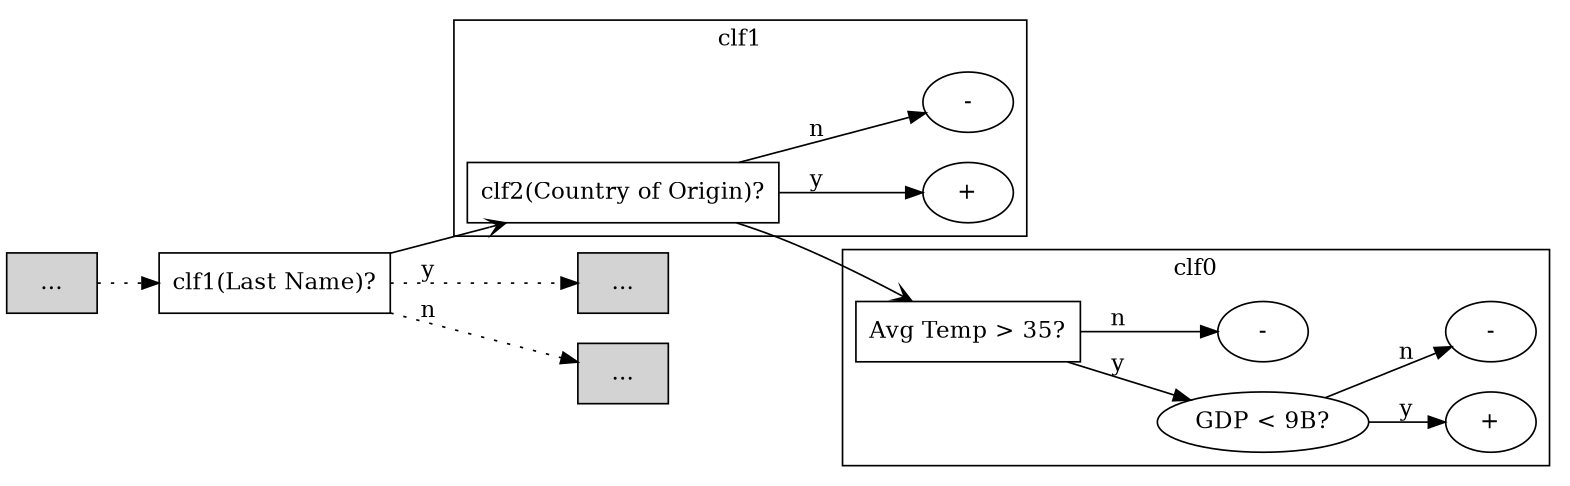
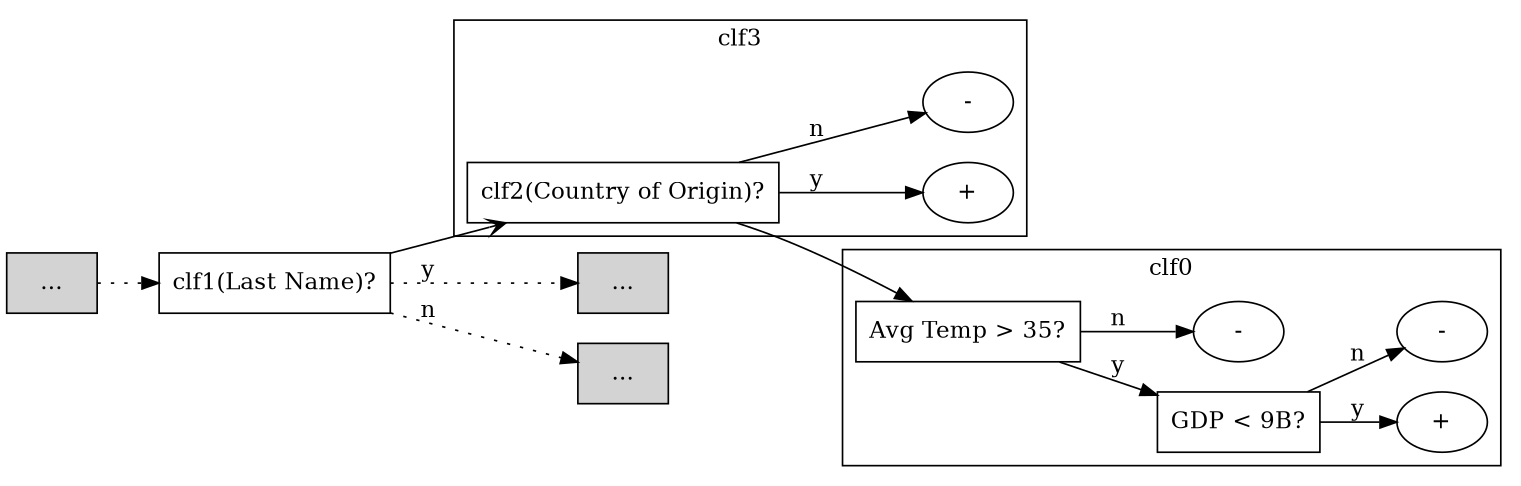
(740, 39) -> (740, 39)
(818, 255) -> (818, 255)
(1263, 422) -> (1239, 422)
